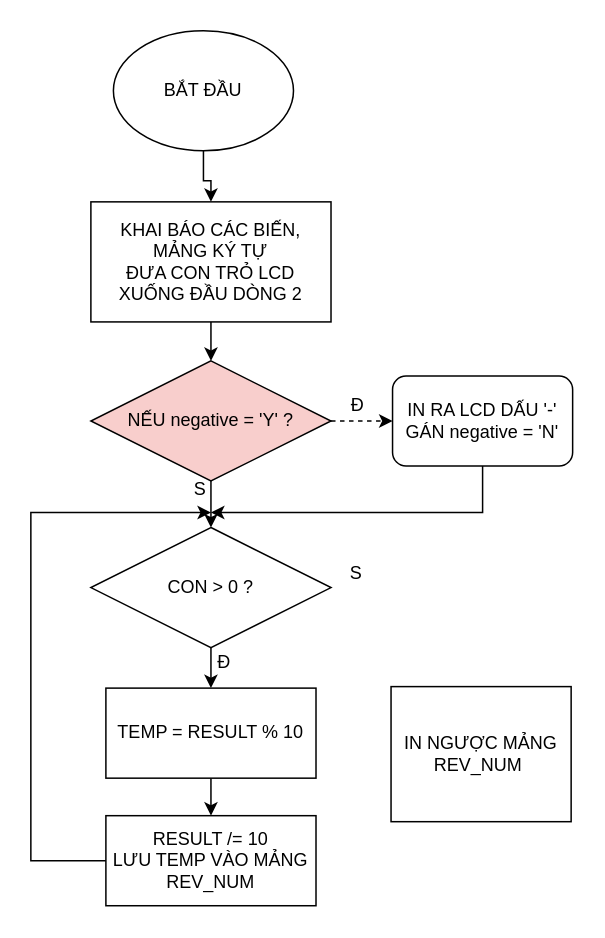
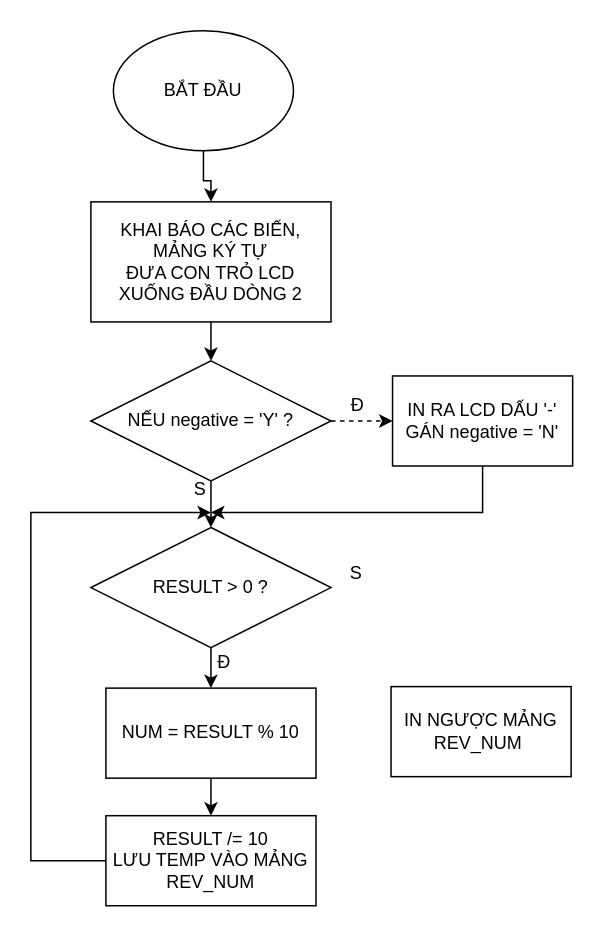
(211, 421) -> (211, 421)
(482, 421) -> (482, 421)
(211, 587) -> (211, 587)
(211, 733) -> (211, 733)
(481, 754) -> (481, 731)
